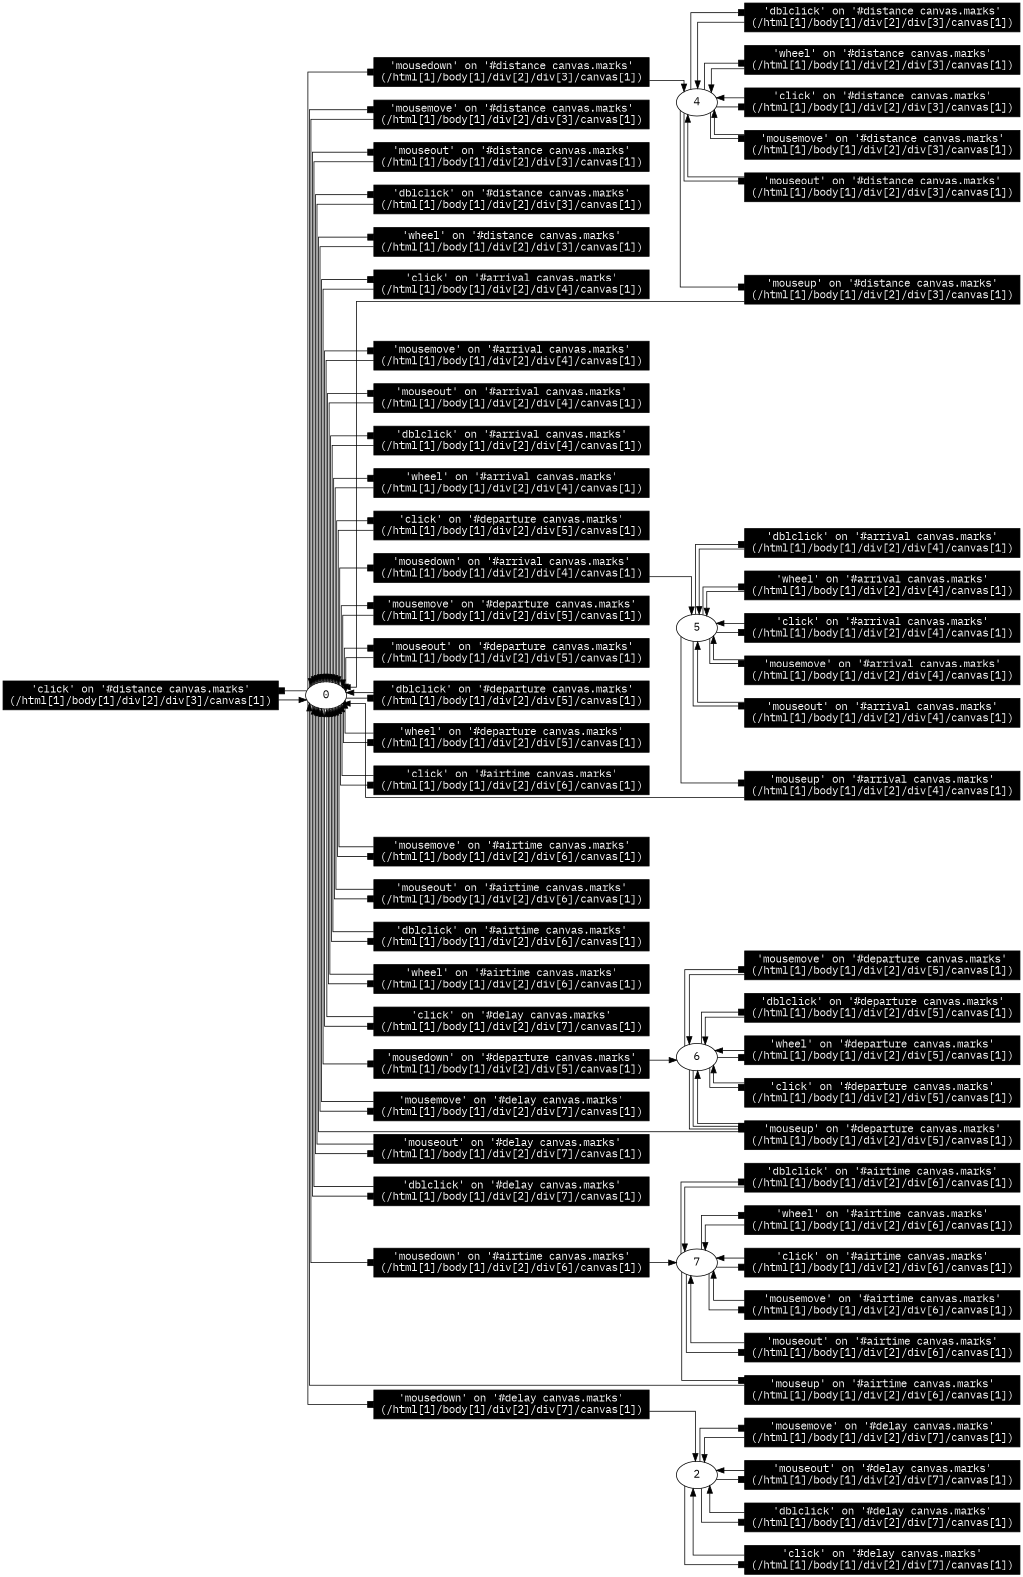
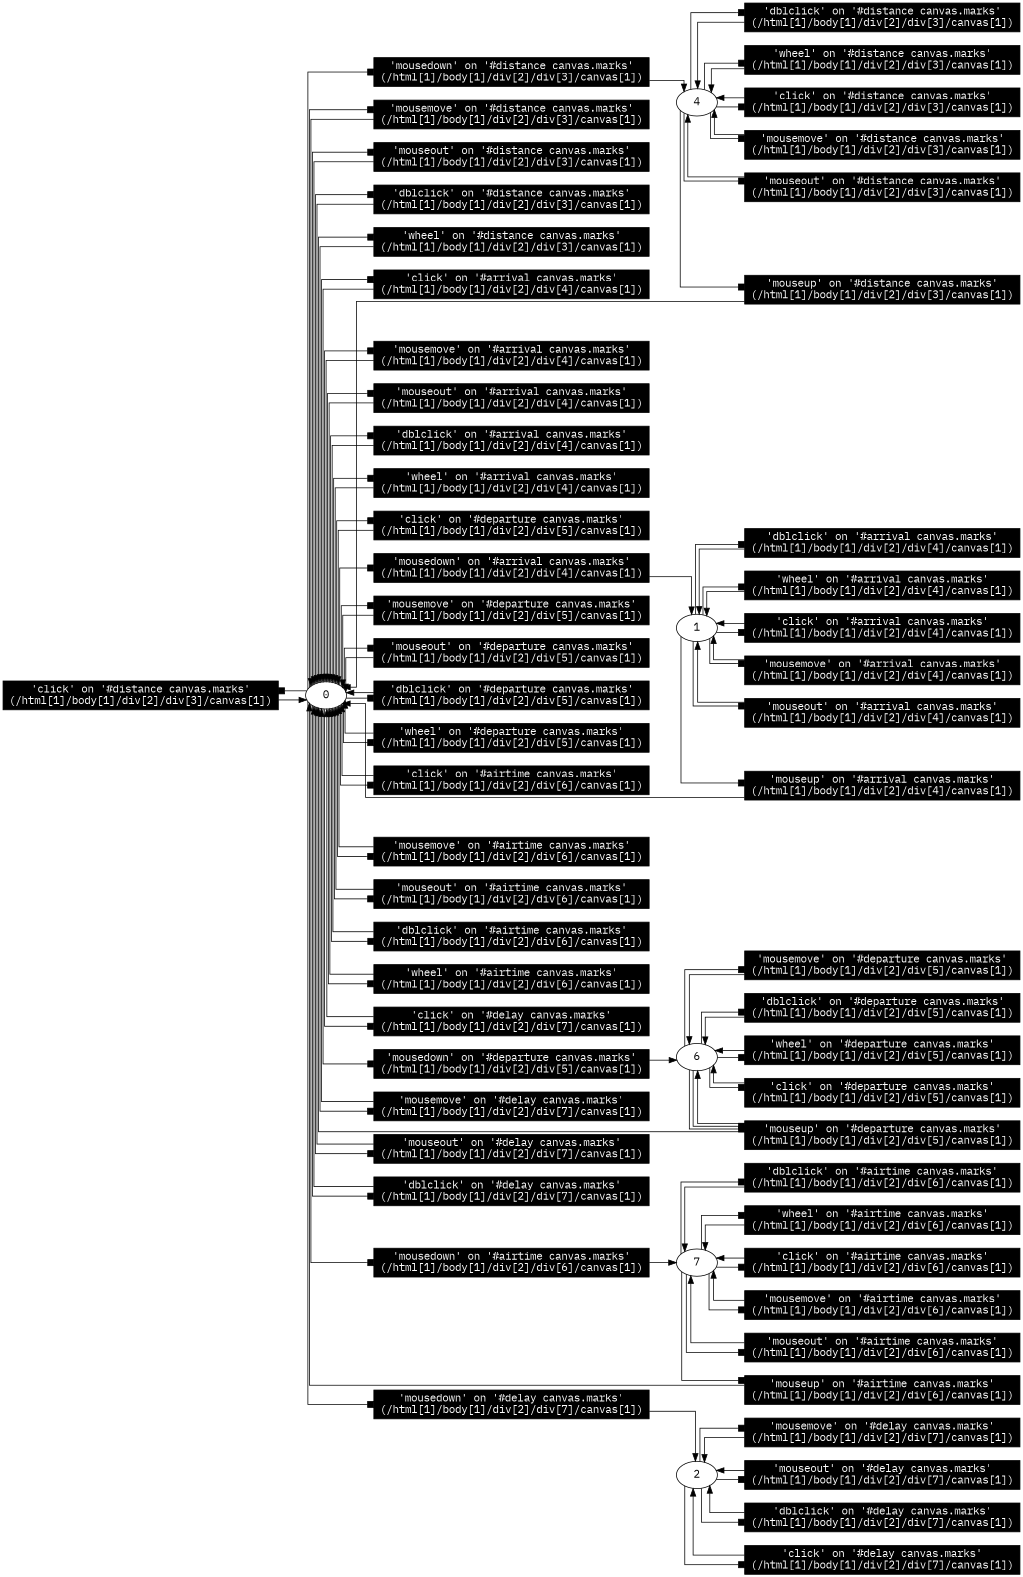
(697, 628) -> (697, 628)
